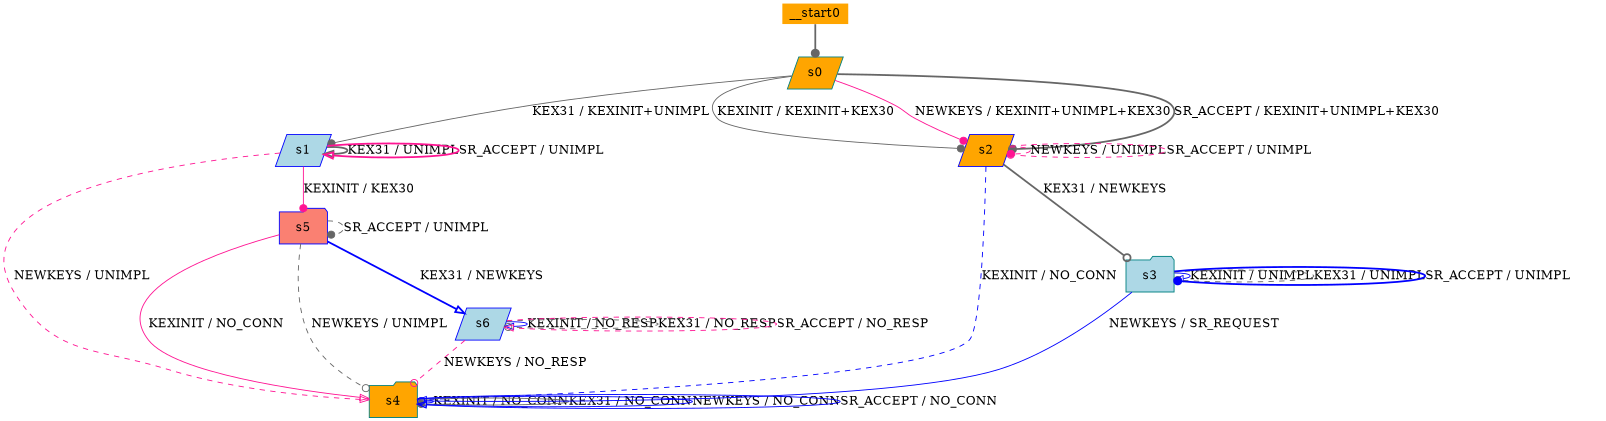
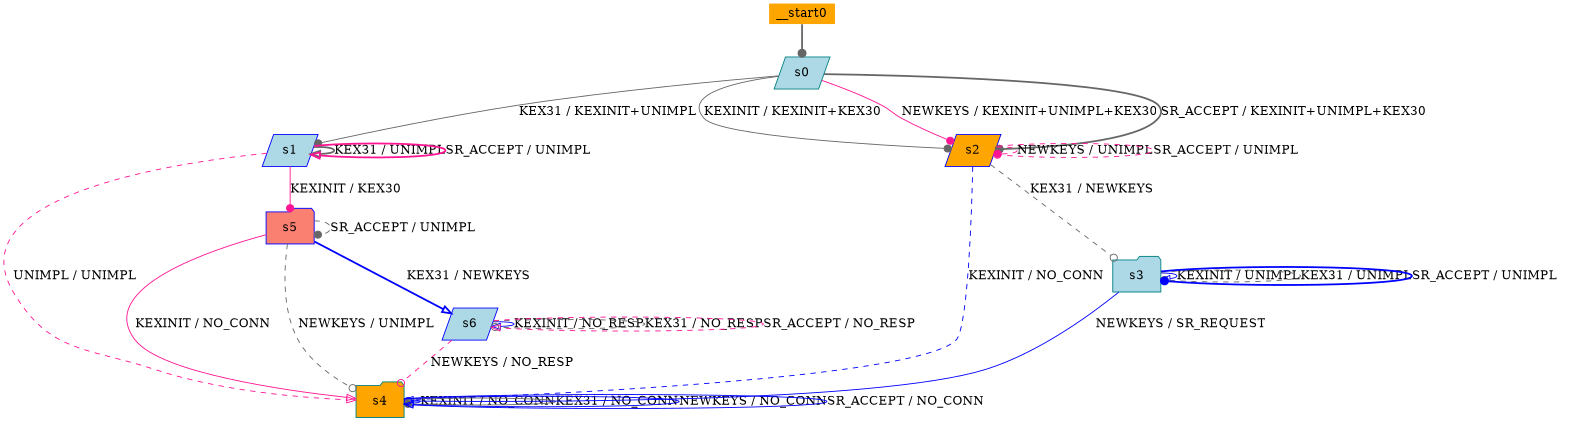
(815, 73) -> (802, 73)
(1064, 210) -> (1051, 210)
(82, 276) -> (75, 276)
